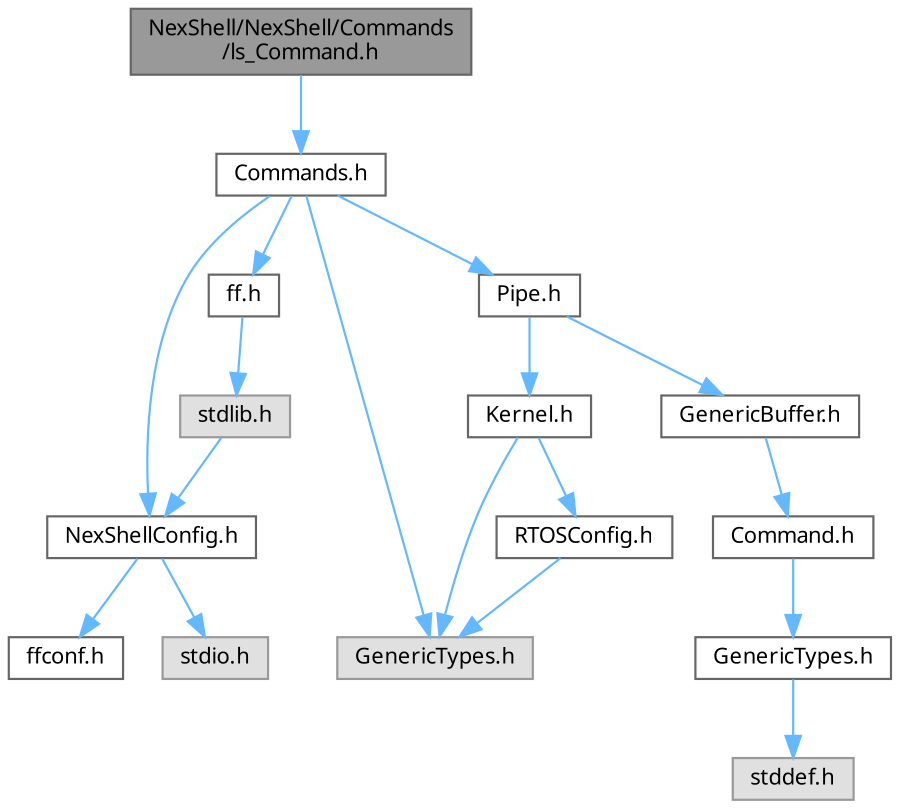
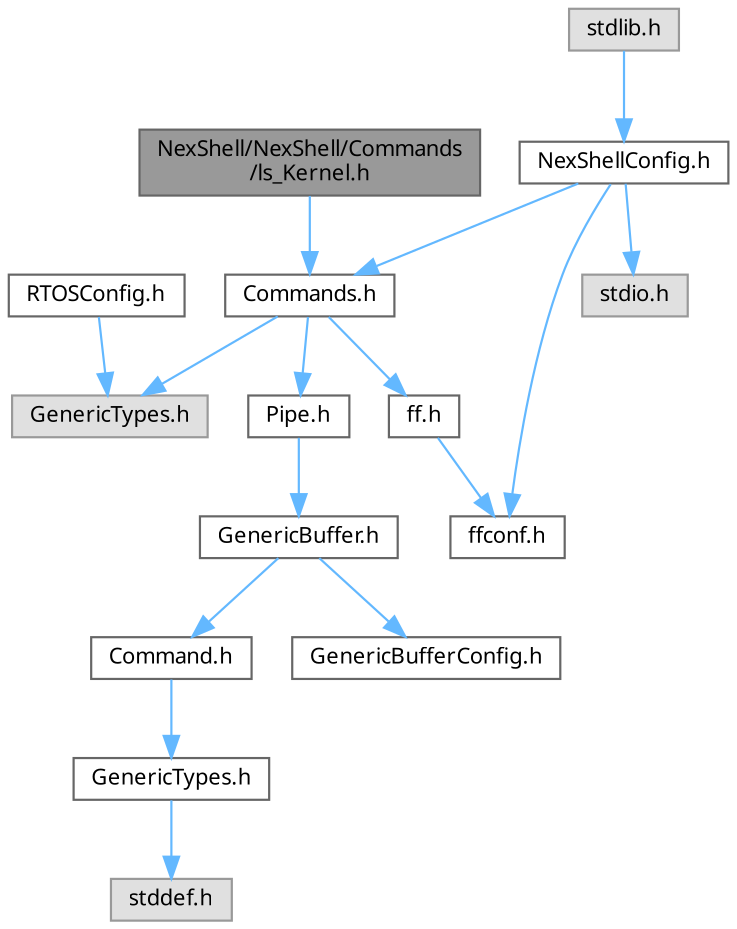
(301, 42) -> (310, 163)
(166, 326) -> (477, 225)
(240, 345) -> (459, 468)
(530, 416) -> none
none -> (426, 658)
